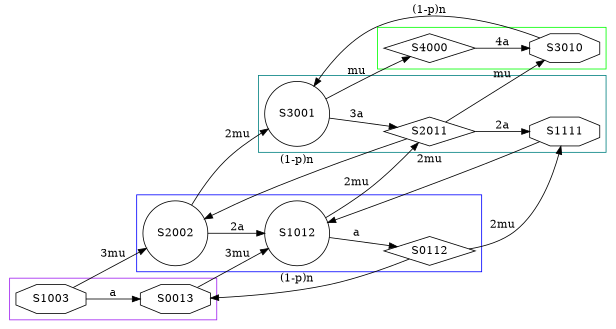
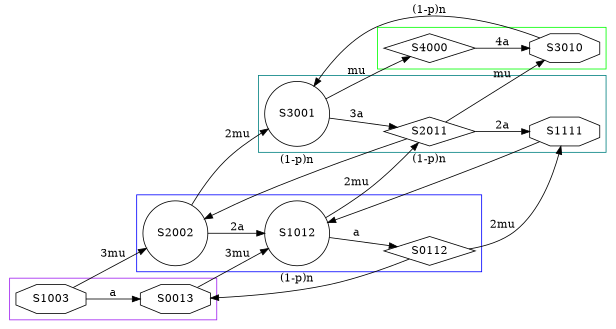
(430, 159) -> (430, 159)
